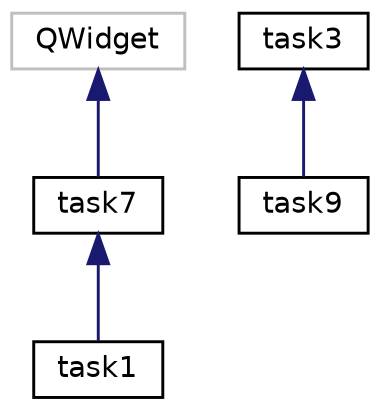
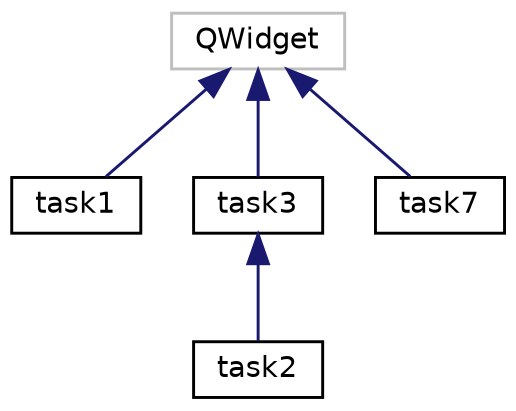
none -> (258, 139)
(304, 205) -> (258, 370)
(98, 303) -> (156, 133)
